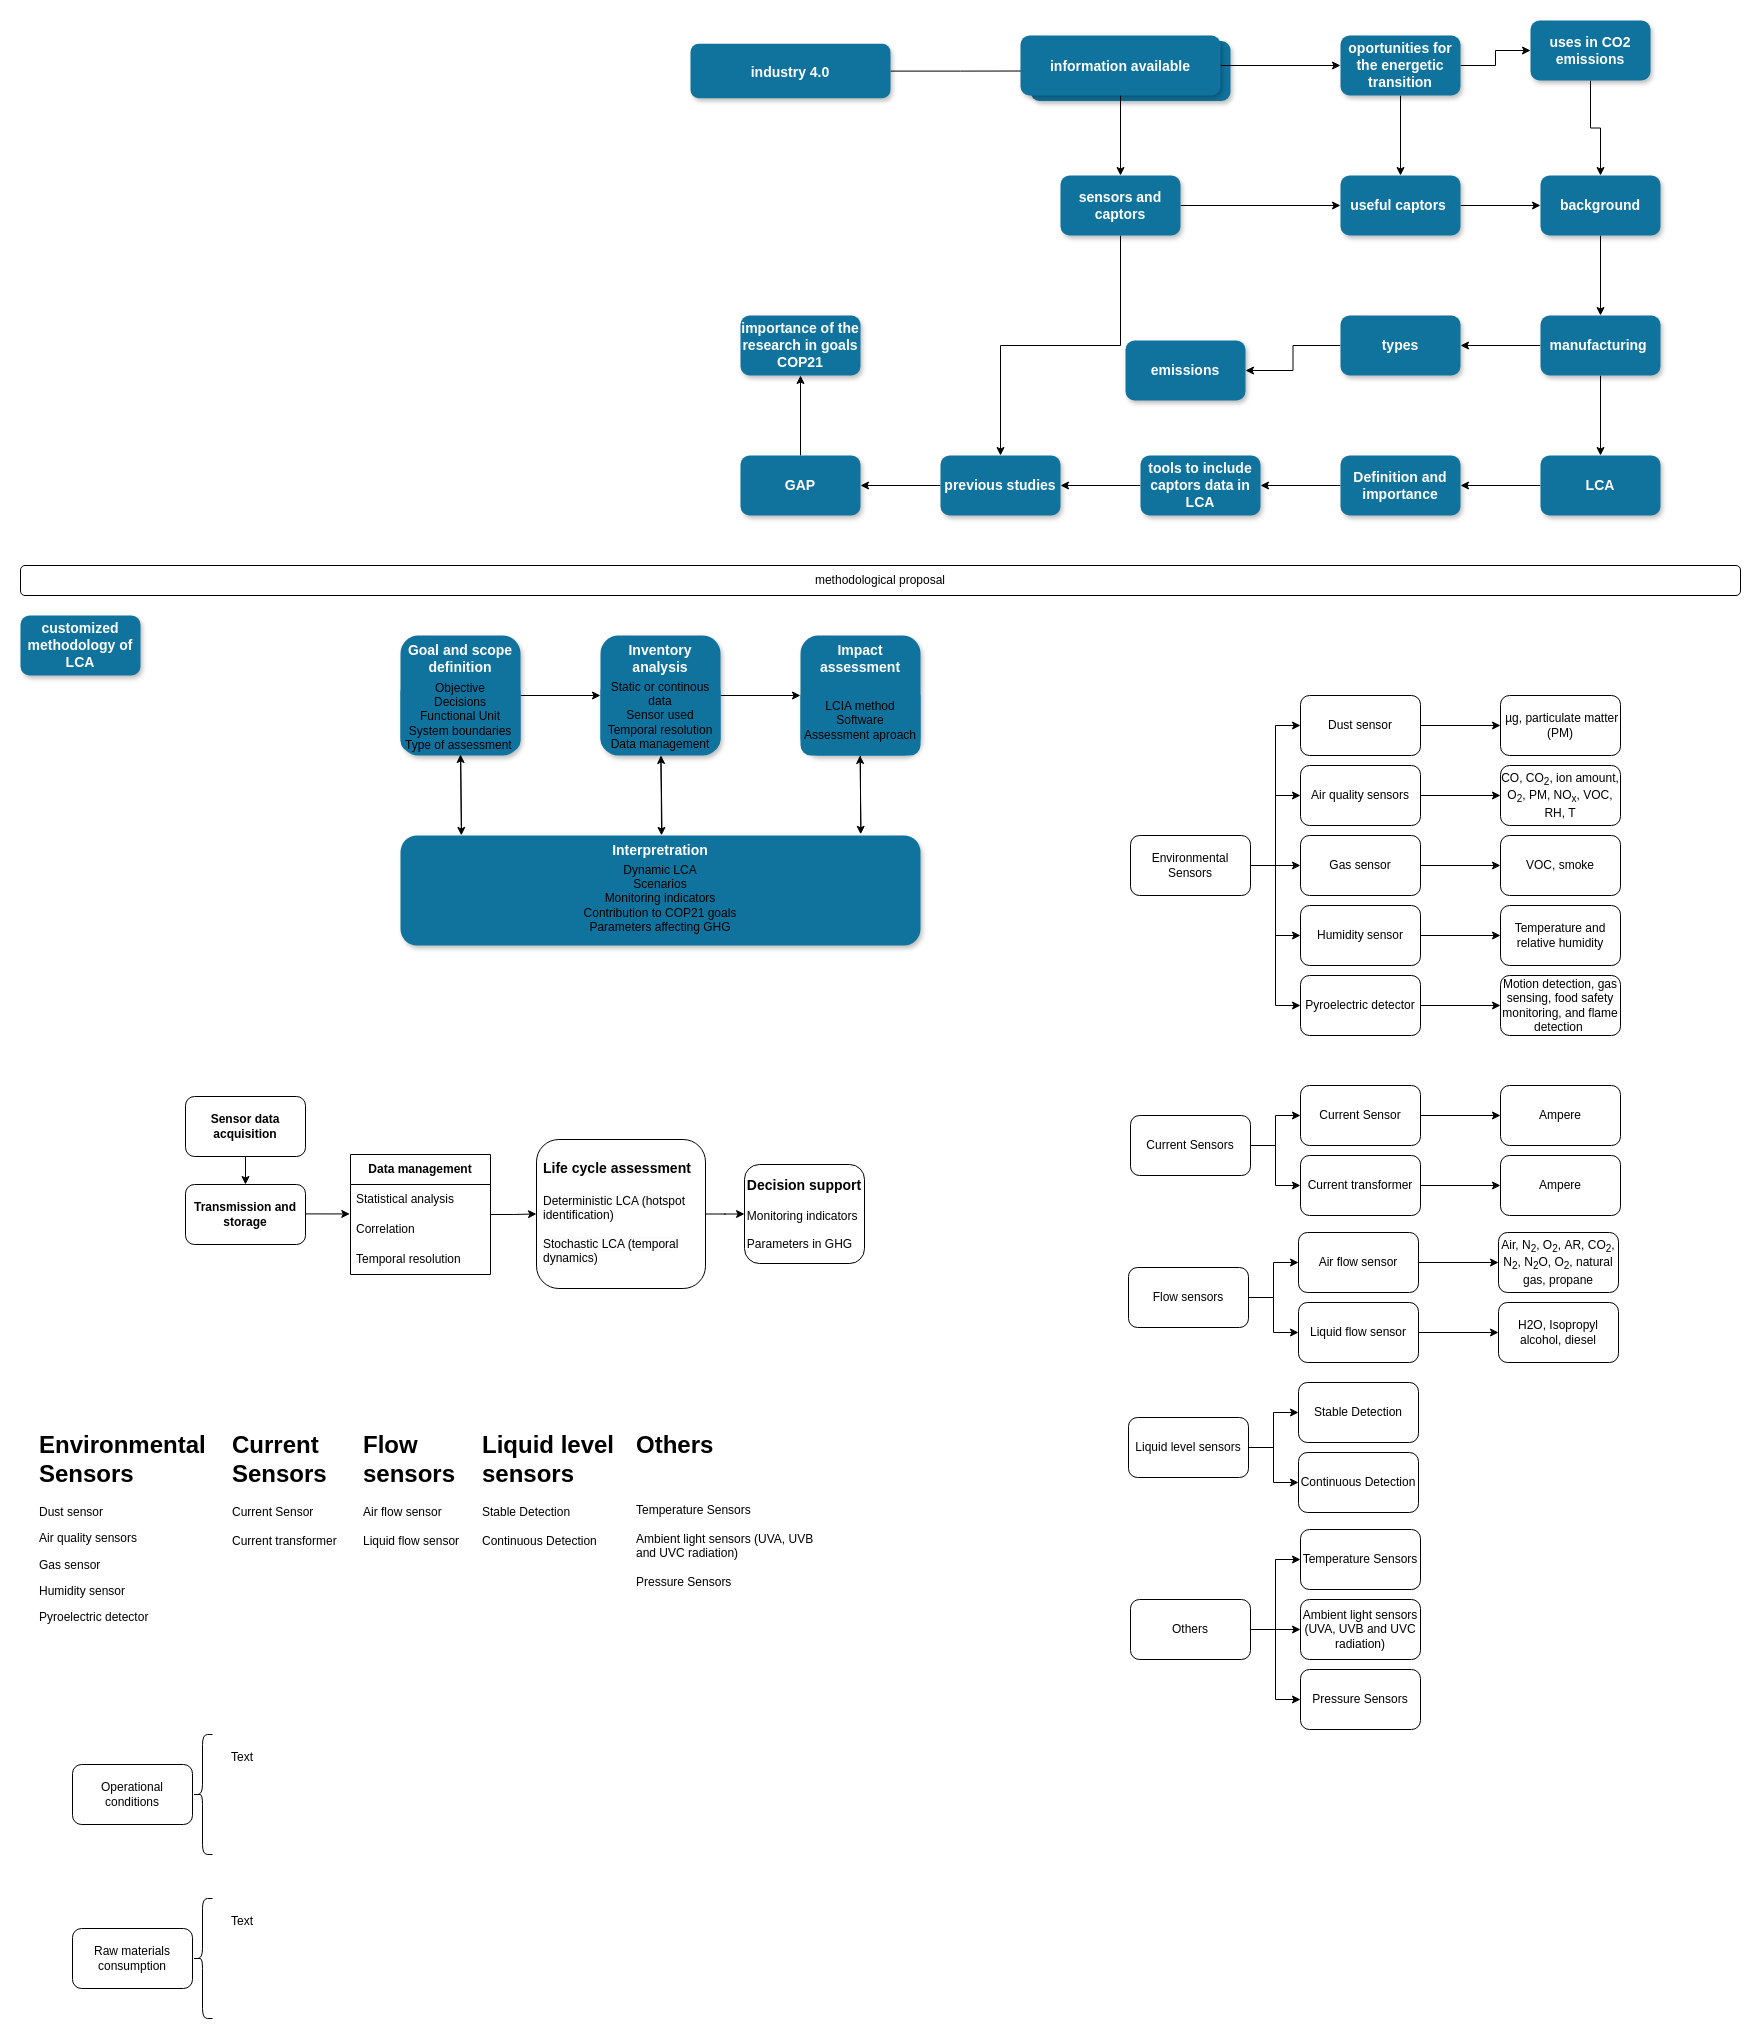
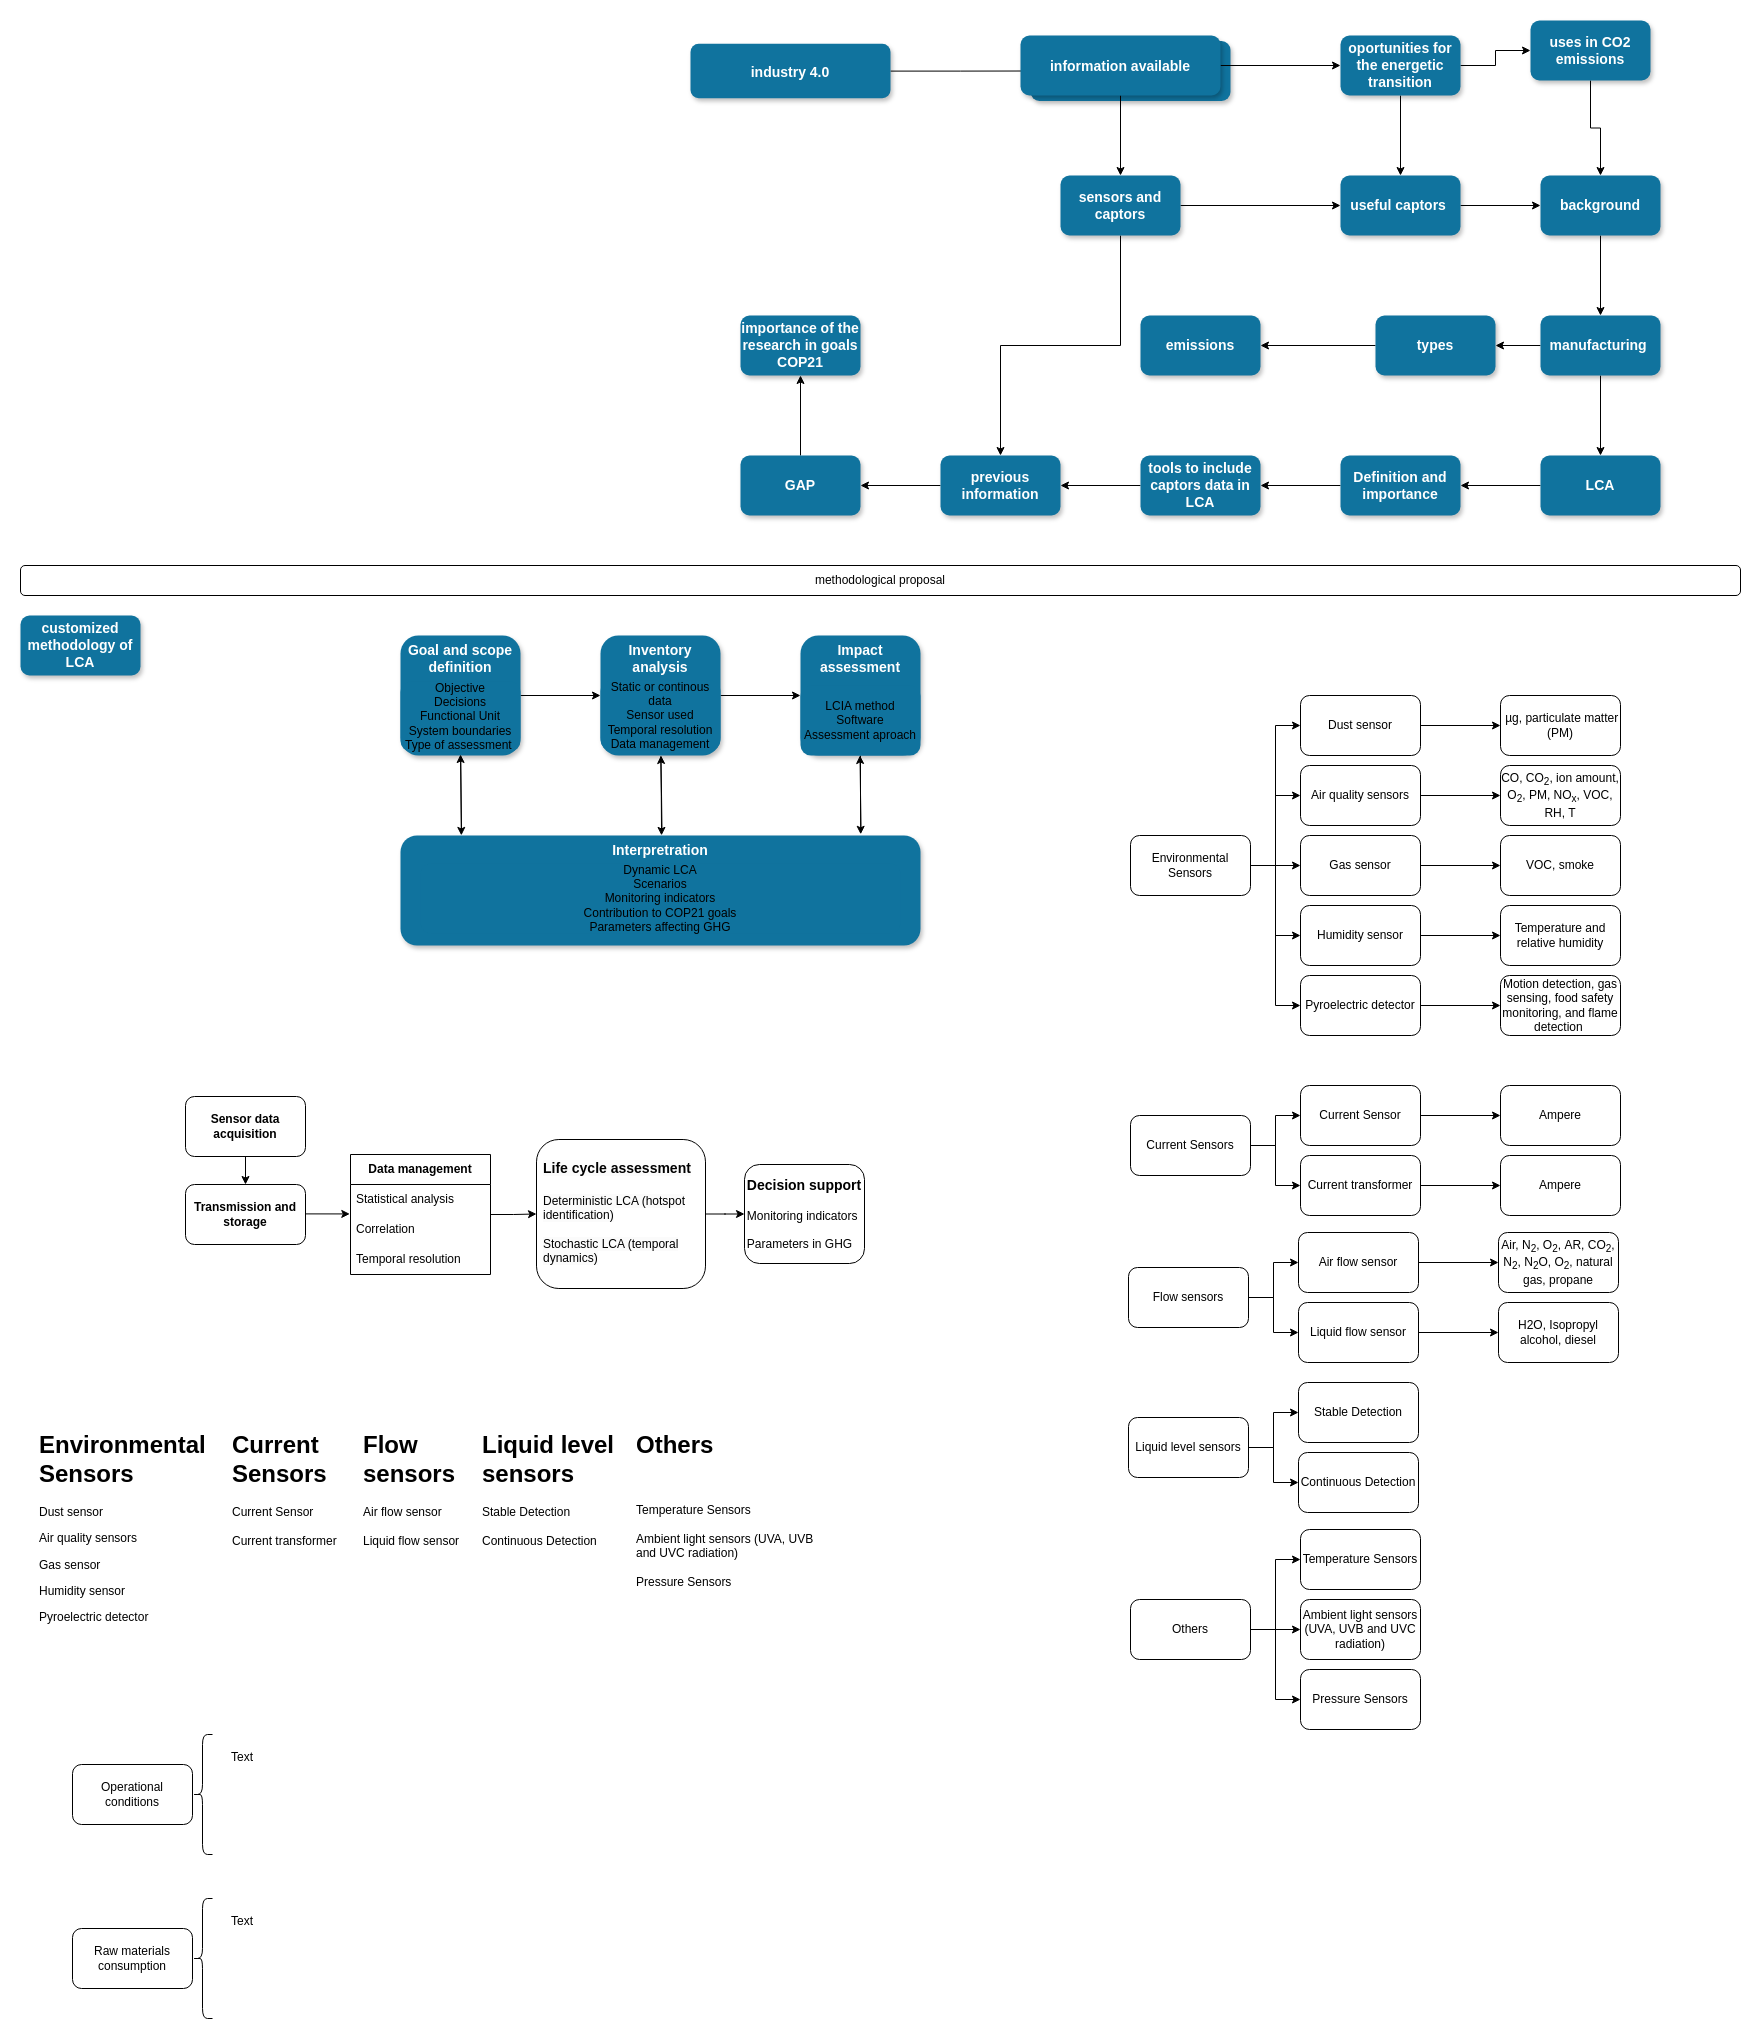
(1401, 346) -> (1436, 346)
(1186, 371) -> (1201, 346)
(1001, 486) -> (1001, 486)
